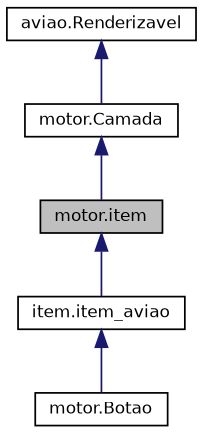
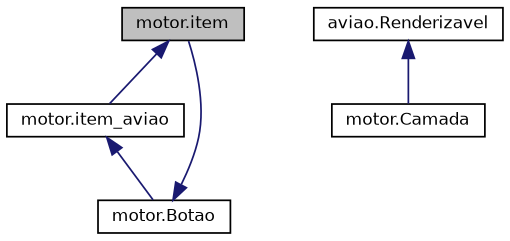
(101, 177) -> (201, 114)
(101, 313) -> (95, 120)
